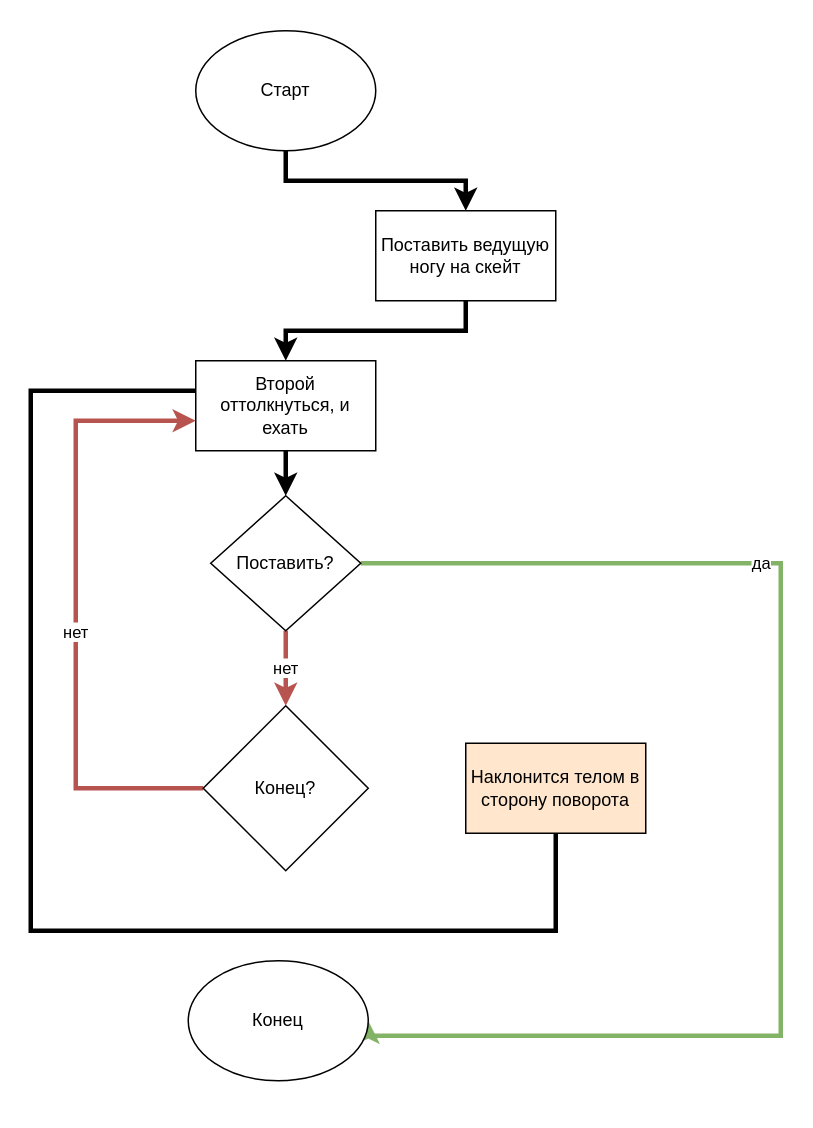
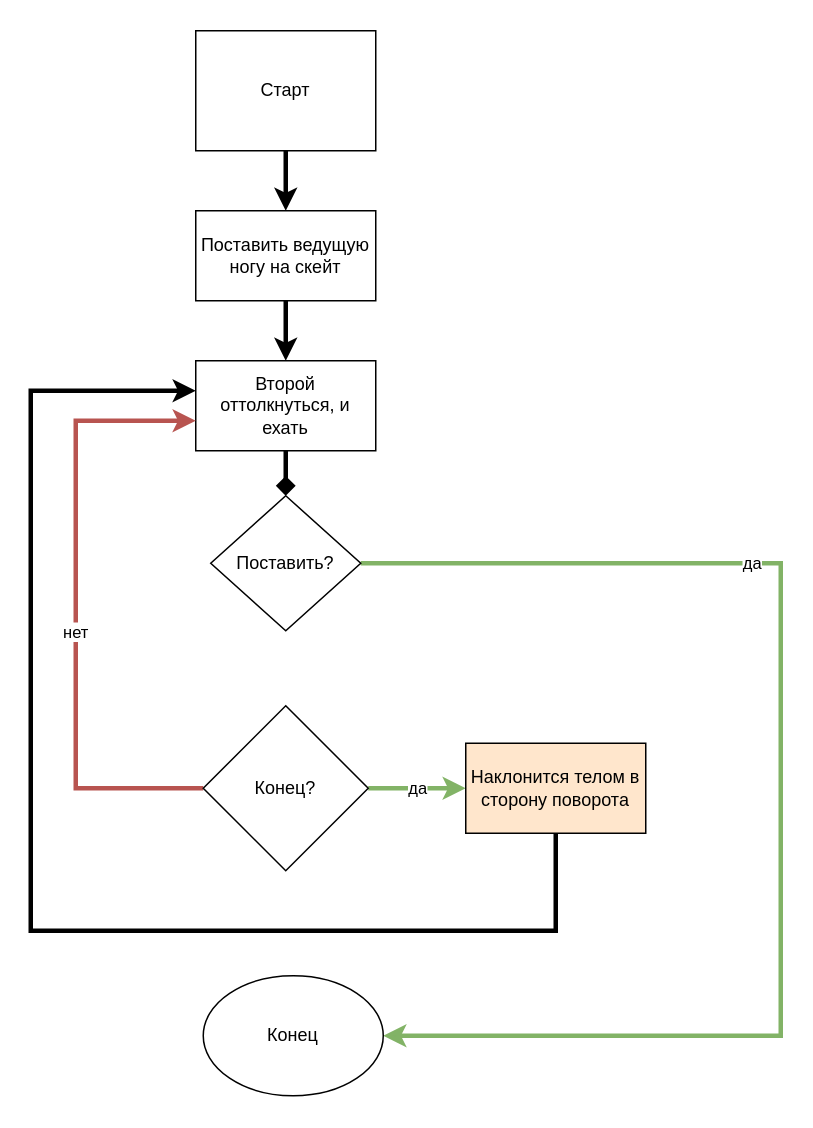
(286, 91) -> (286, 91)
(466, 256) -> (286, 256)
(185, 391) -> (178, 391)
(286, 477) -> (286, 477)
(286, 659) -> none
none -> (409, 788)
(278, 1021) -> (293, 1036)
